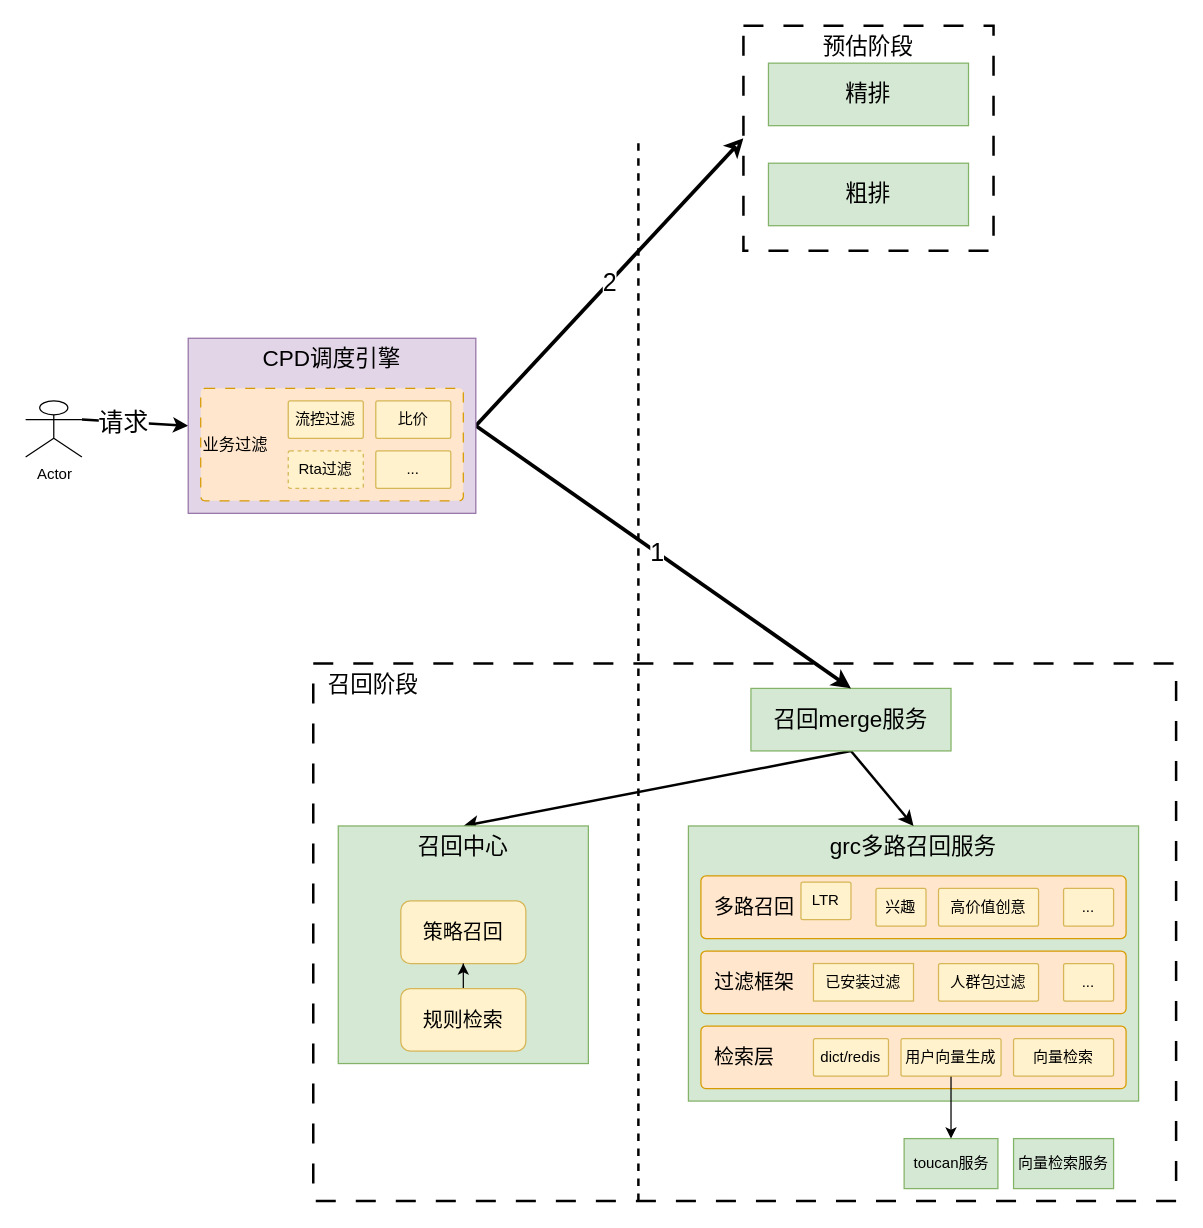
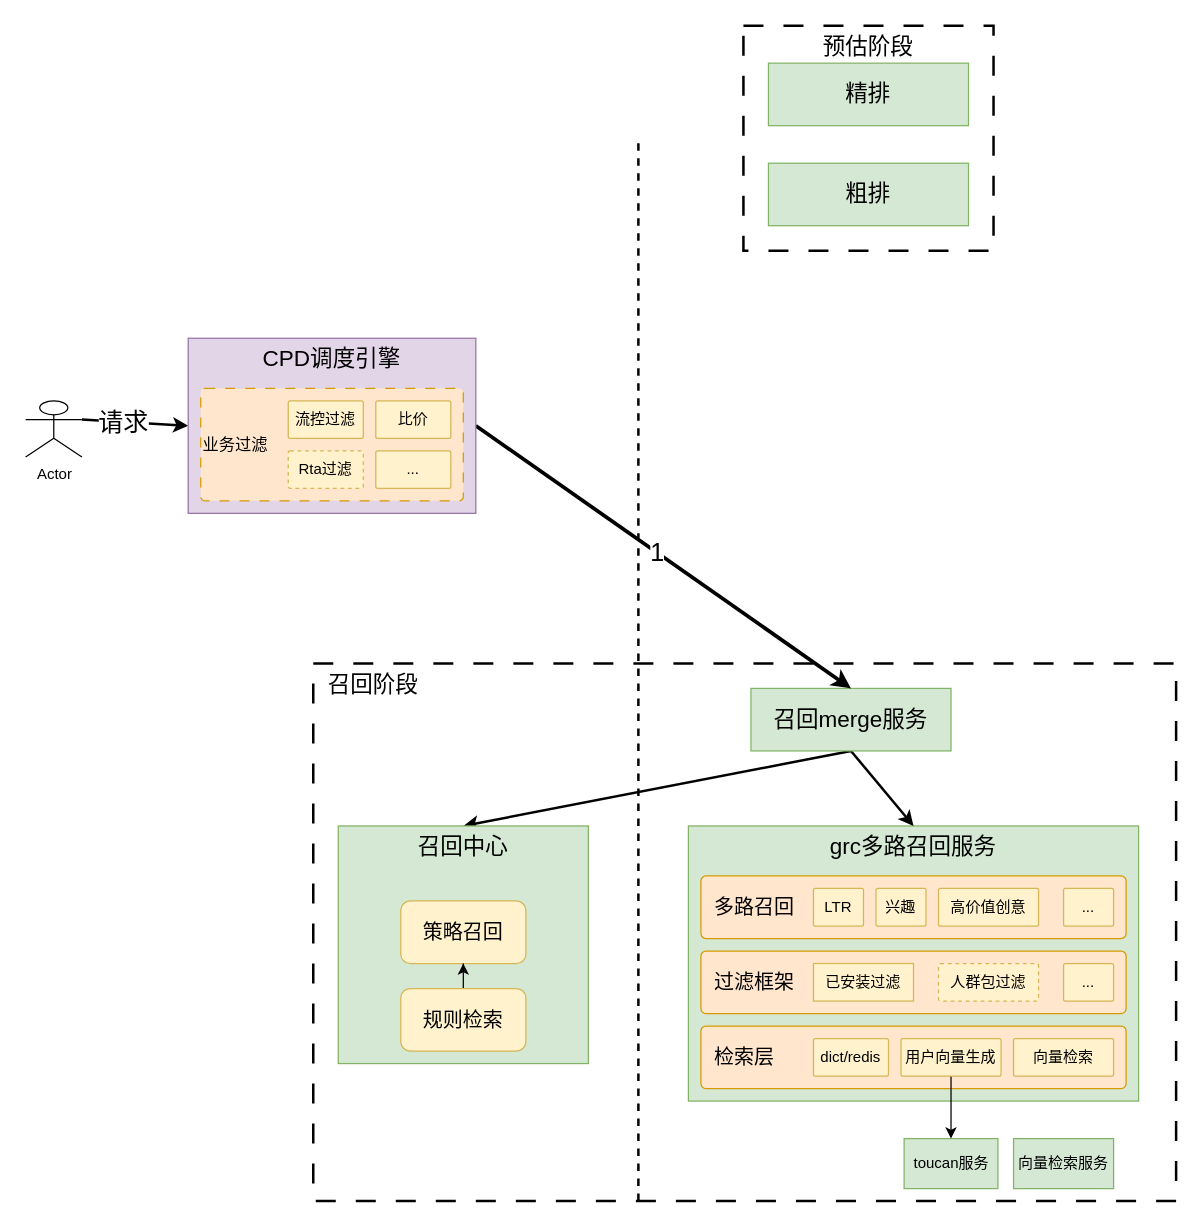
(606, 286) -> none
(826, 901) -> (838, 907)
(988, 982) -> (988, 982)
